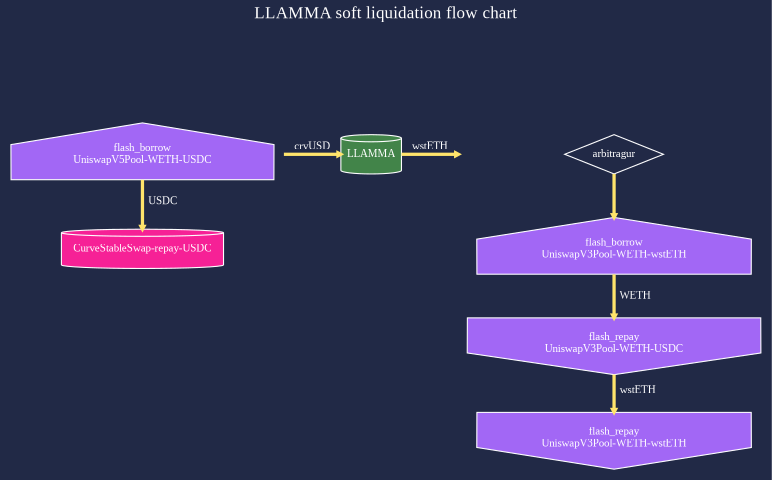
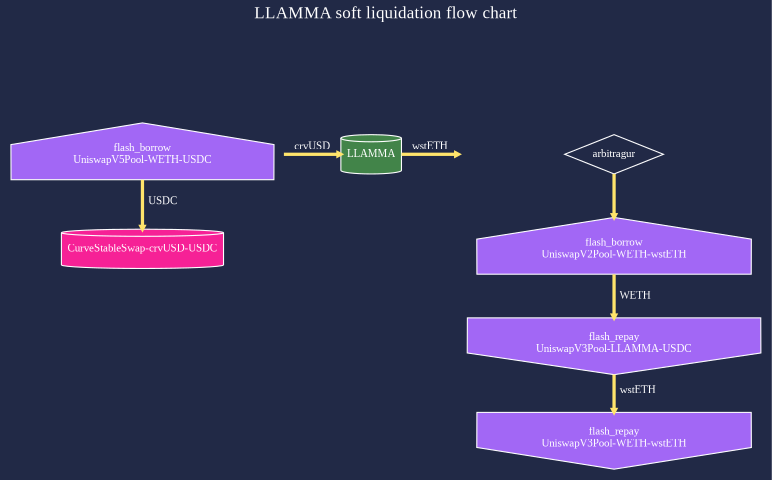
(142, 249) -> (142, 249)
(614, 249) -> (614, 249)
(614, 343) -> (614, 343)
